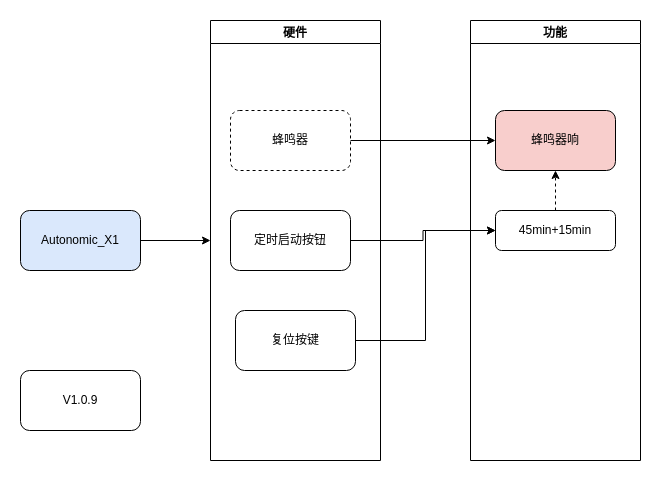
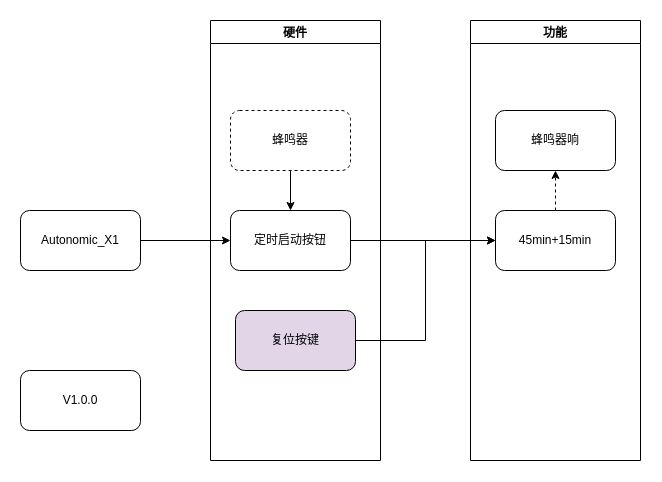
(420, 141) -> (291, 187)
(556, 141) -> (556, 141)
(556, 231) -> (556, 241)
(81, 241) -> (81, 241)
(202, 241) -> (212, 241)
(296, 341) -> (296, 341)
(81, 401) -> (81, 401)
